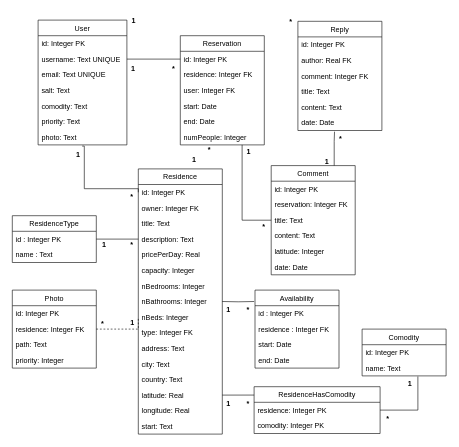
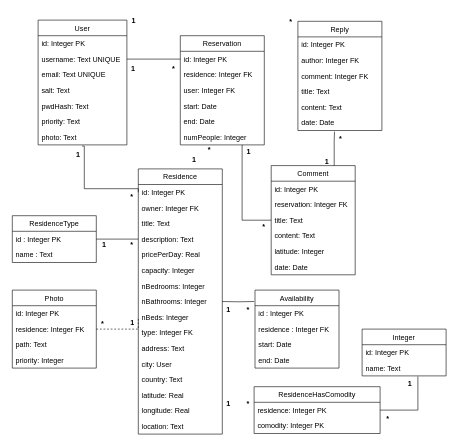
(328, 61) -> (335, 61)
(67, 106) -> (66, 106)
(404, 337) -> (404, 337)
(159, 364) -> (159, 364)
(237, 395) -> none
(162, 427) -> (166, 427)
